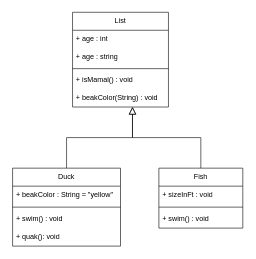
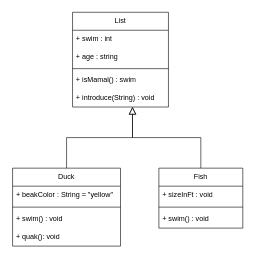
(93, 39) -> (94, 39)
(106, 80) -> (106, 80)
(121, 98) -> (121, 98)
